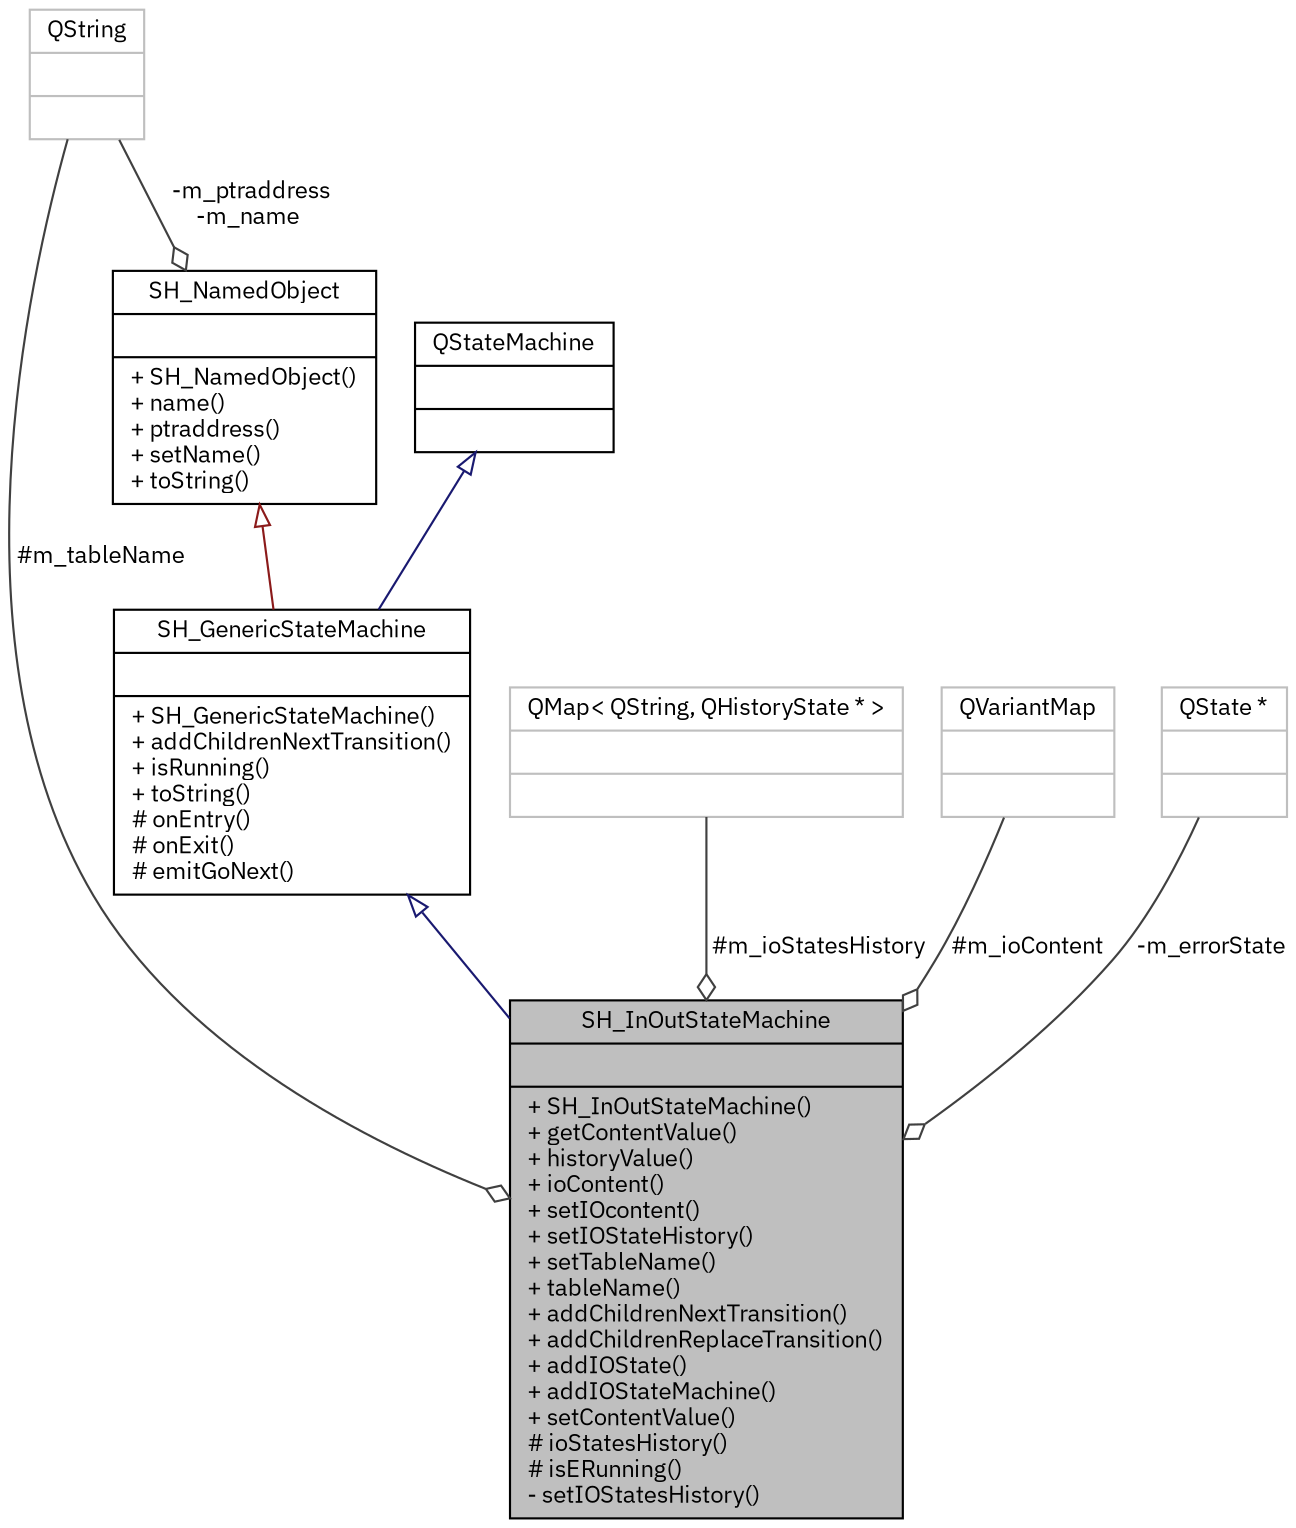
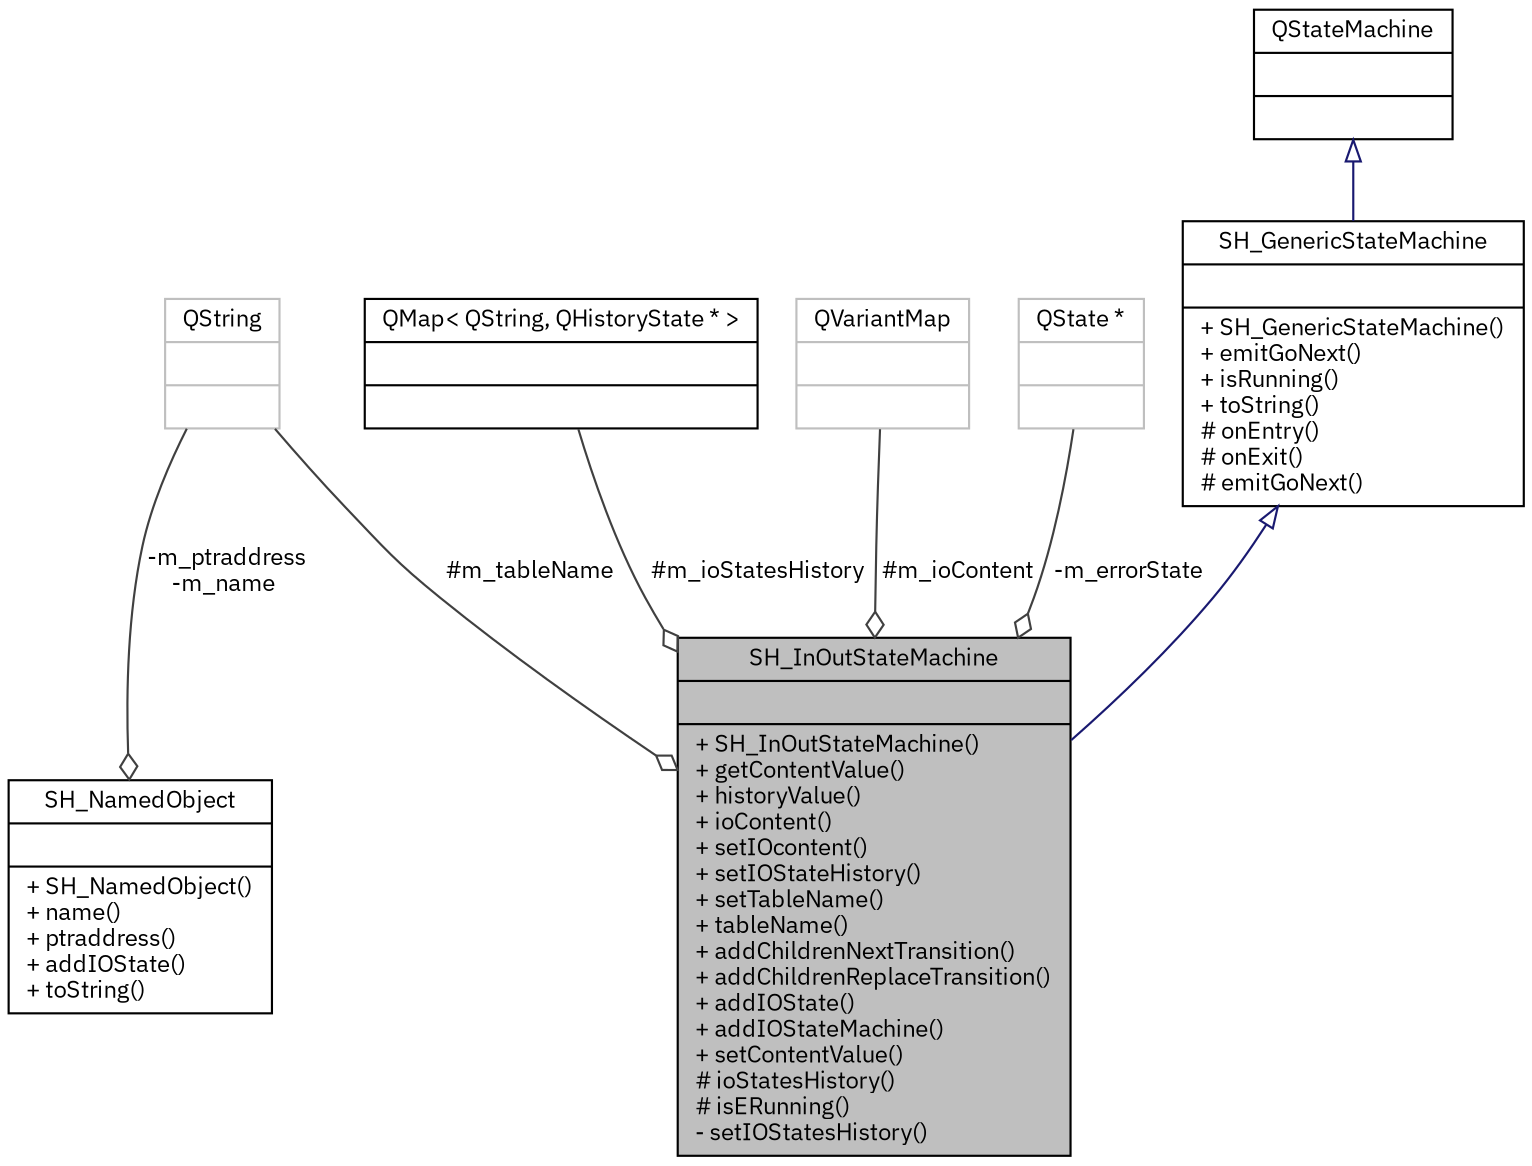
(196, 455) -> (107, 965)
(268, 568) -> none
(292, 742) -> (1282, 354)
(706, 752) -> (561, 364)
